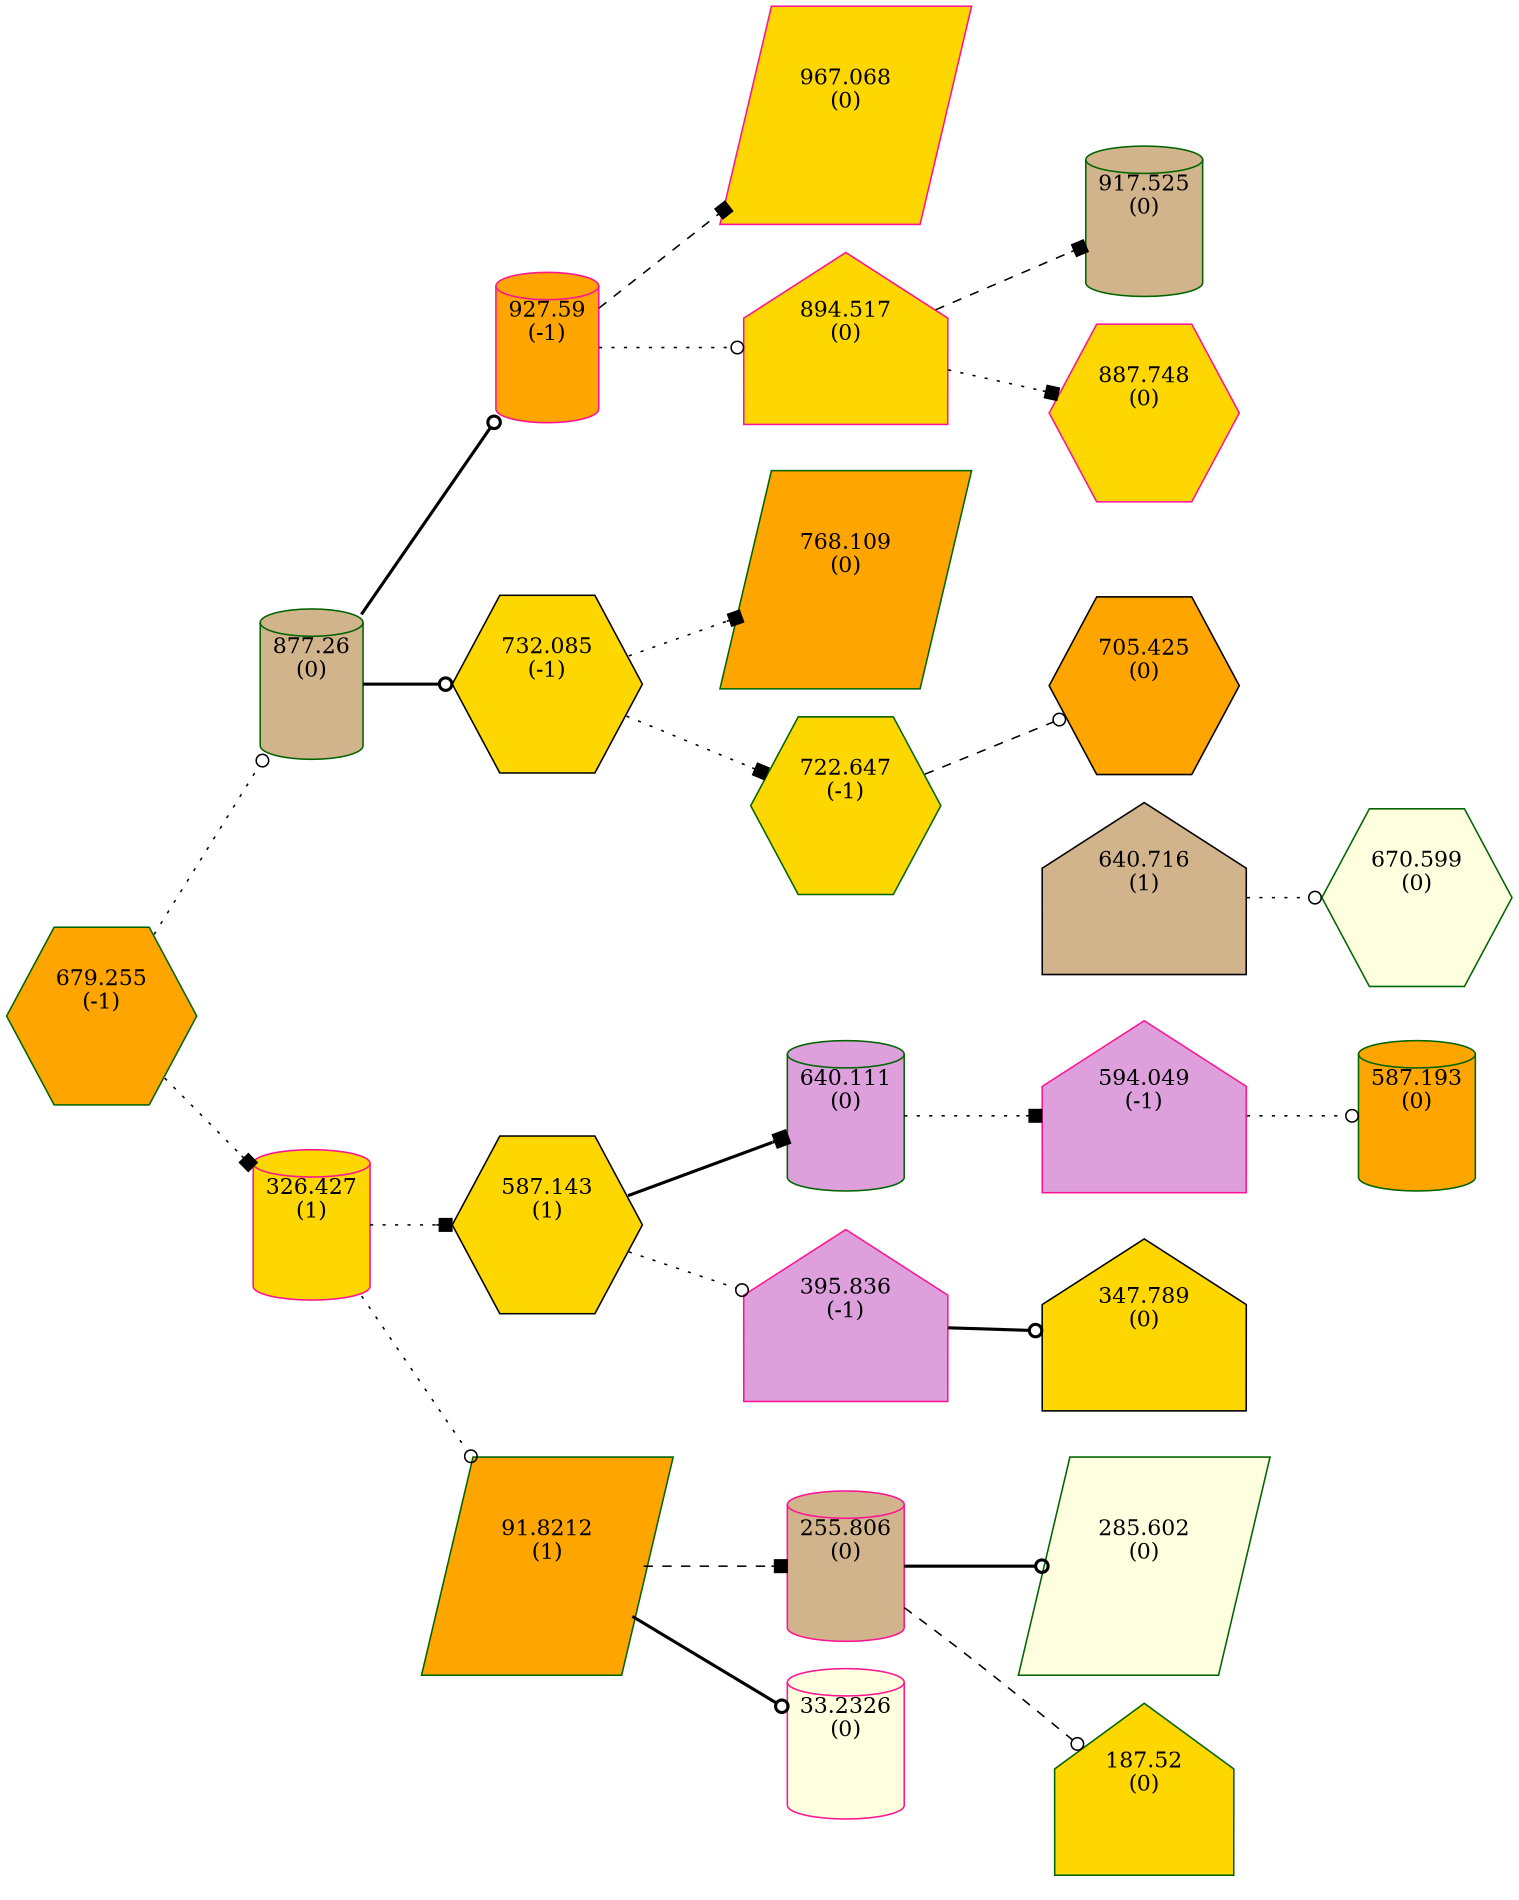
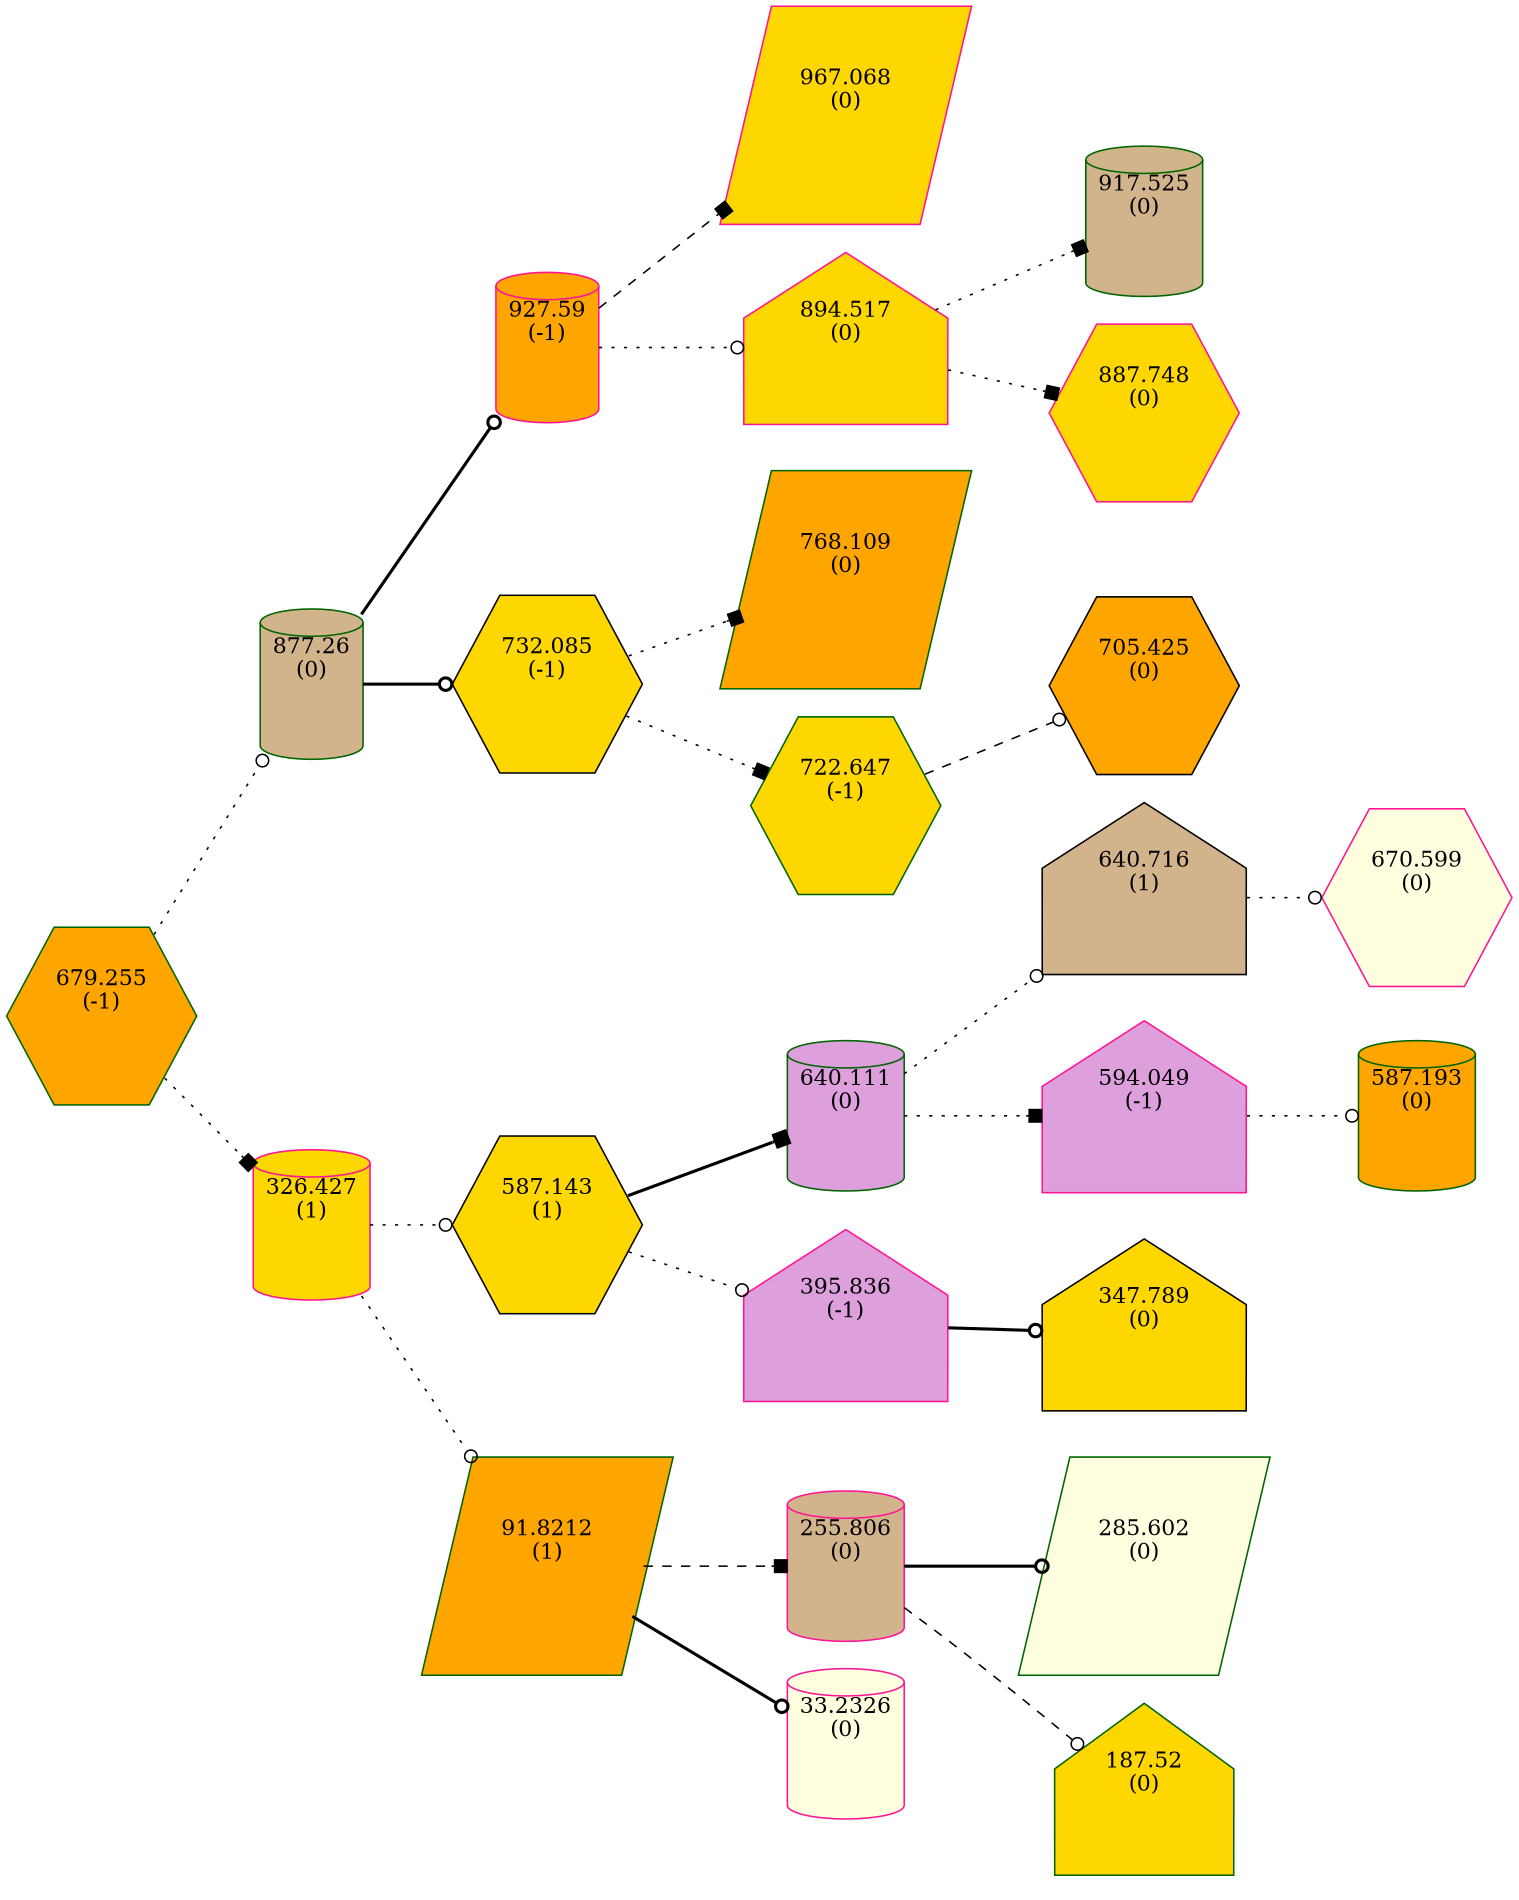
(1003, 281) -> (1003, 281)
(1417, 898) -> (1417, 898)
none -> (968, 1027)
(404, 1225) -> (404, 1225)
